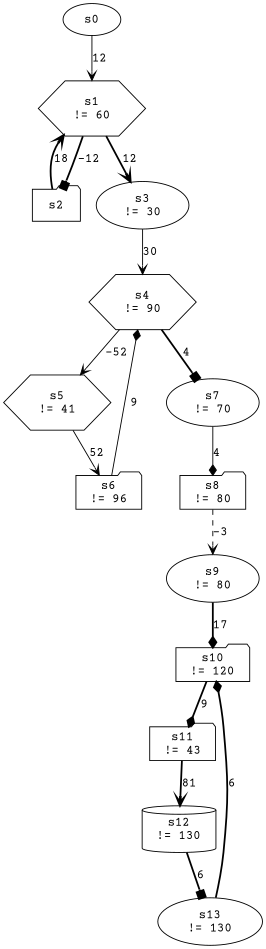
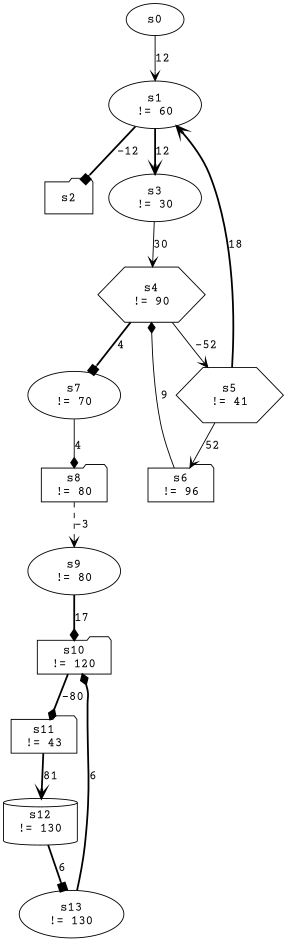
(92, 108) -> (155, 105)
(51, 165) -> (228, 245)
(204, 704) -> (73, 697)
